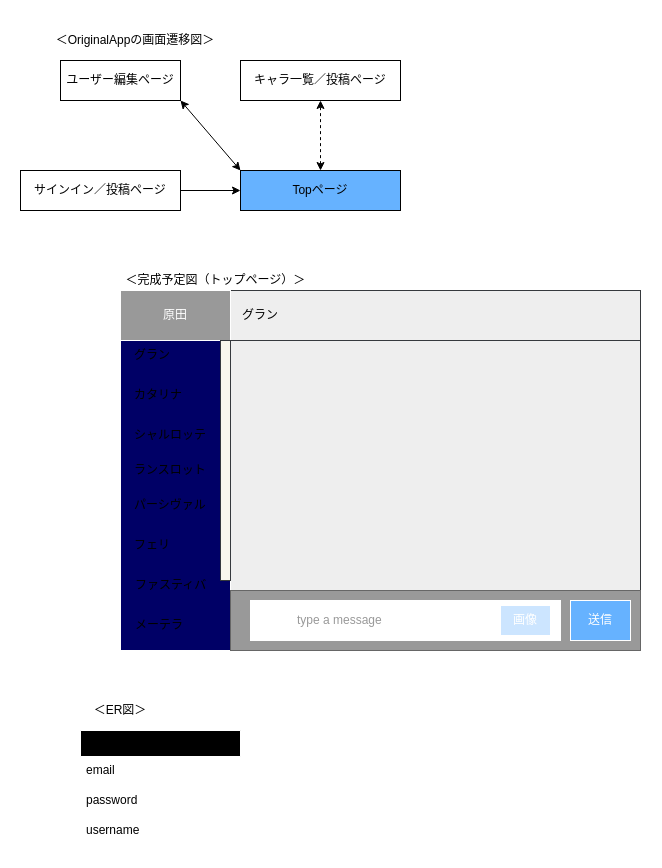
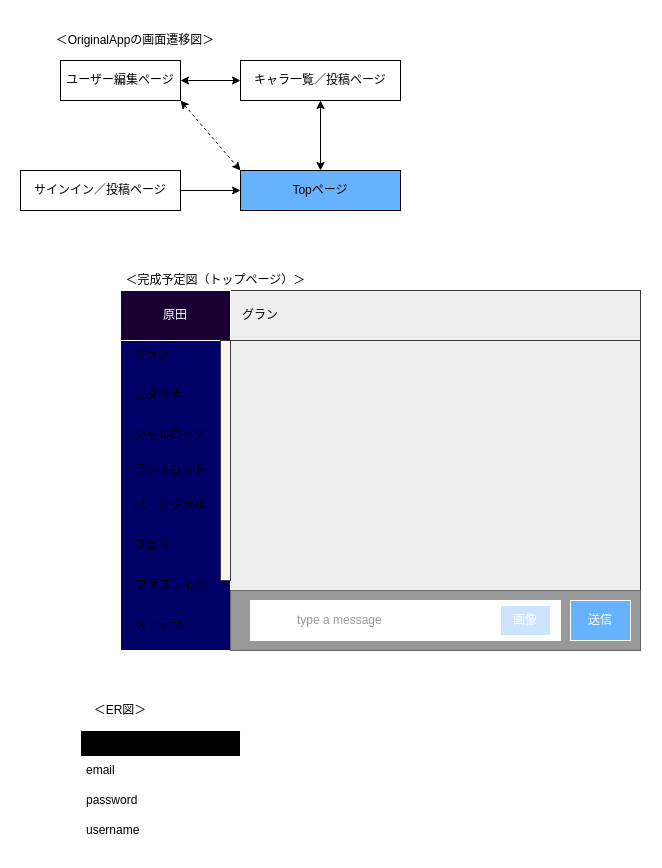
none -> (211, 81)
(210, 135) -> (210, 135)
(321, 135) -> (321, 135)
(176, 316) -> (176, 316)
